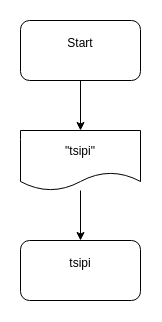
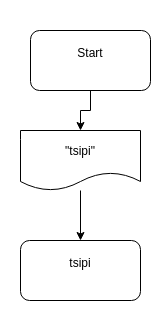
(81, 51) -> (91, 61)
